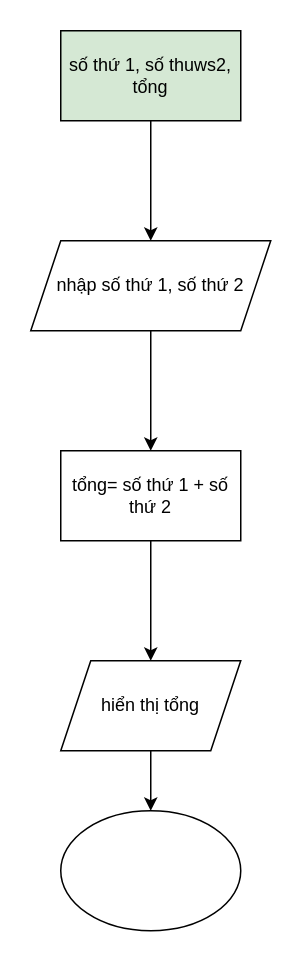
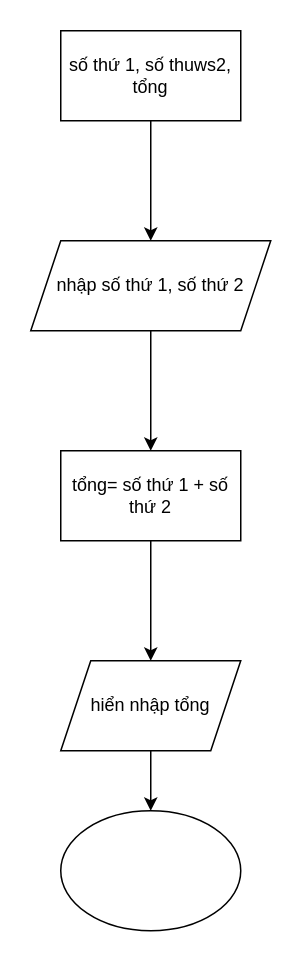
(151, 76) -> (151, 76)
(151, 706) -> (151, 706)
